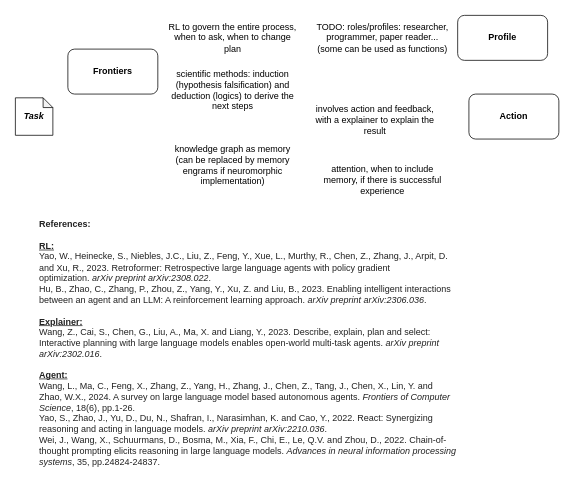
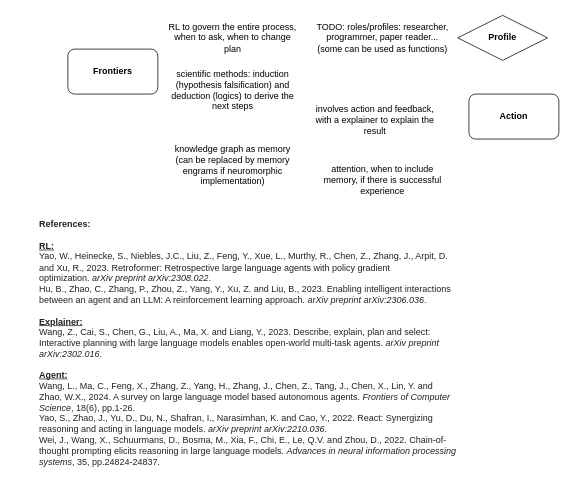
(503, 38) -> (503, 38)
(34, 117) -> none
